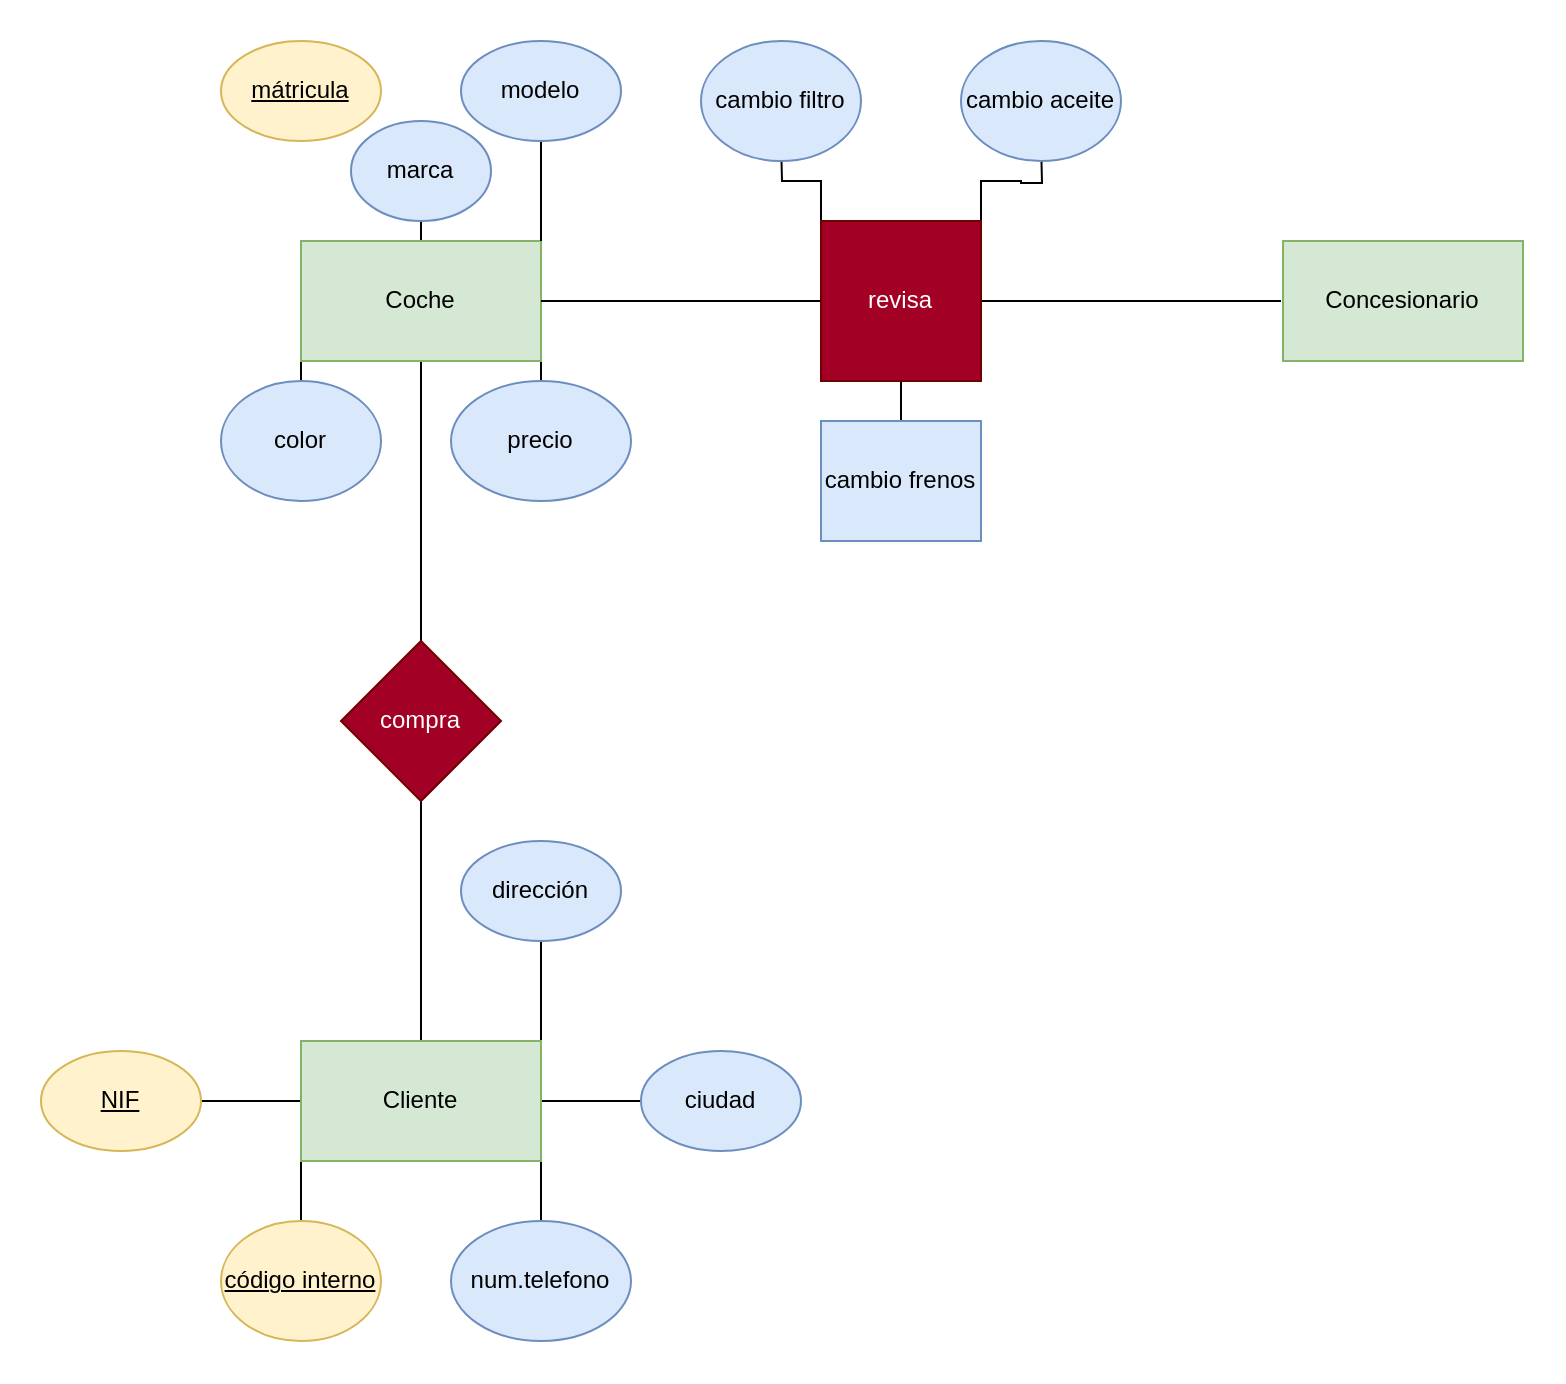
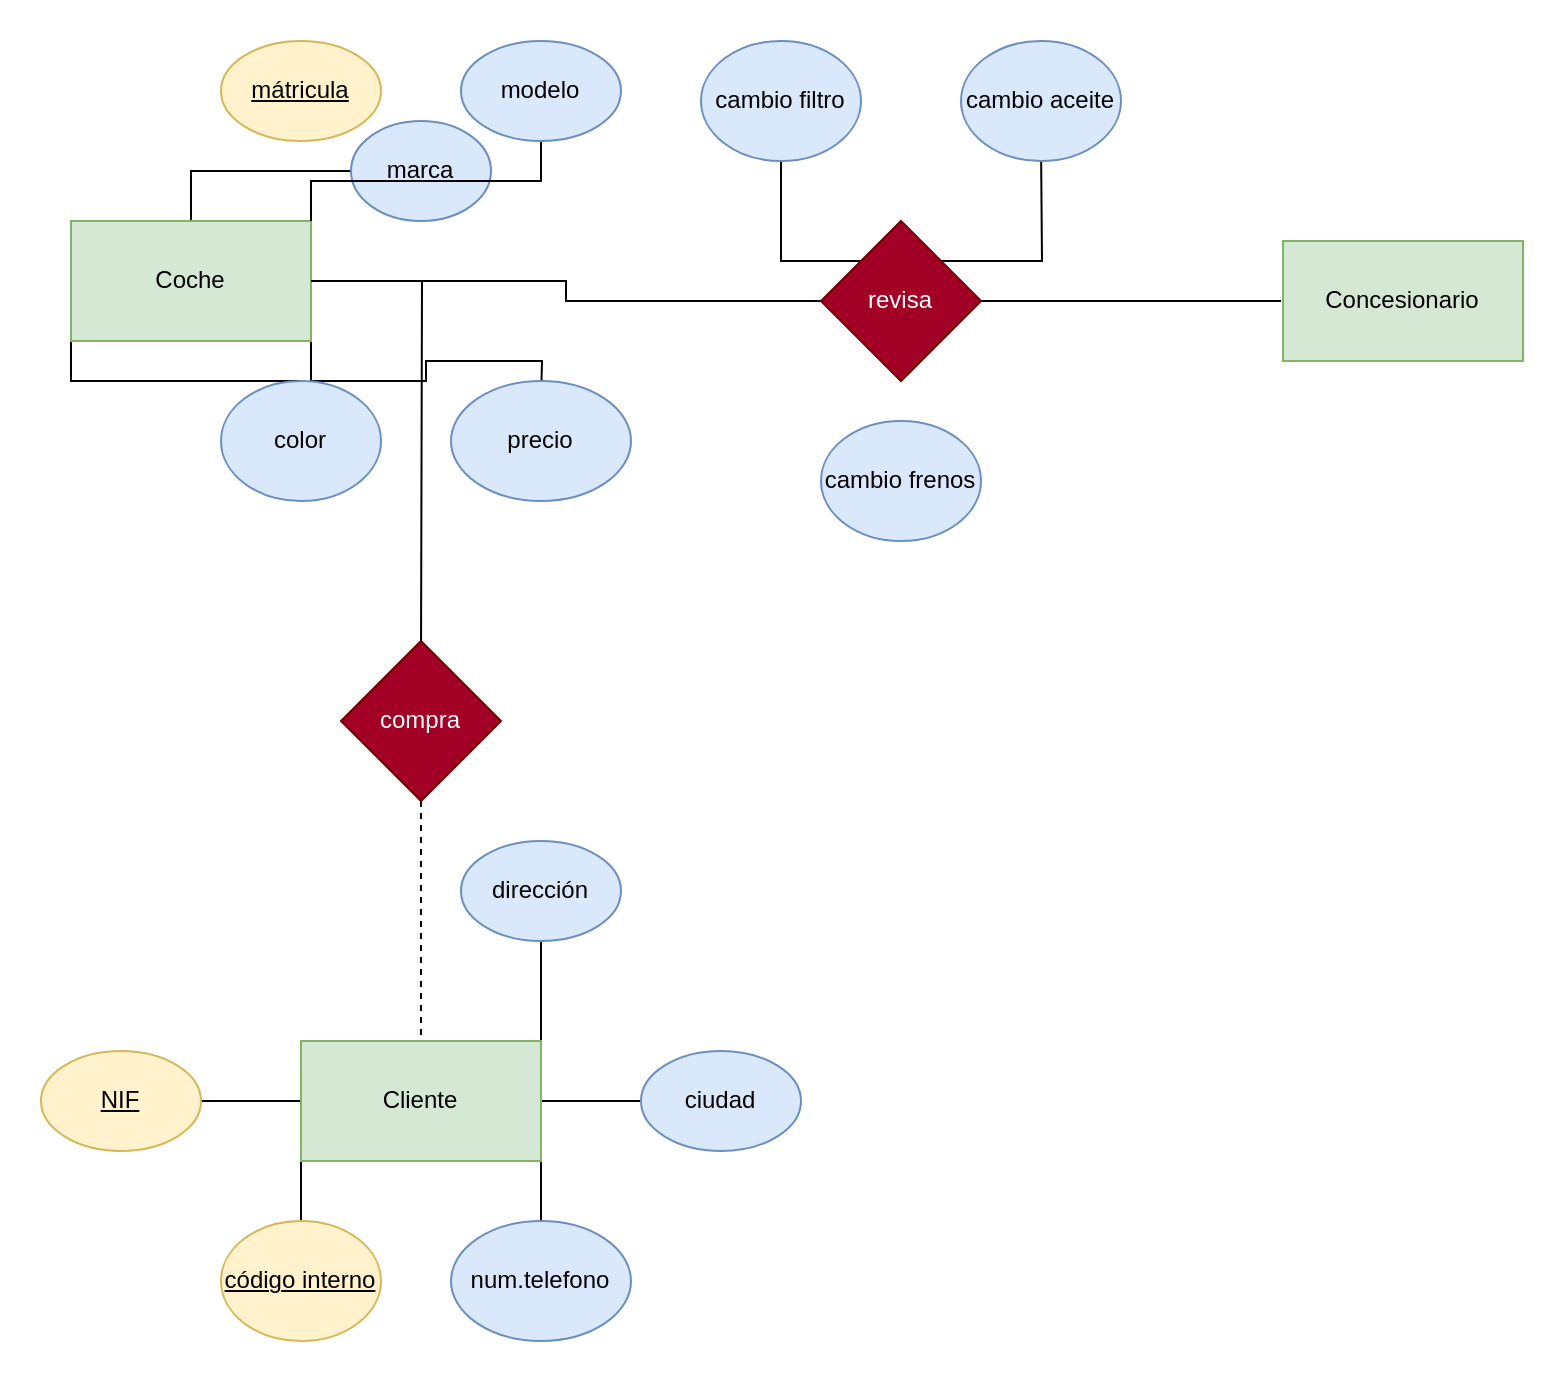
(421, 301) -> (191, 281)
(901, 301) -> (901, 301)
(901, 401) -> none
(901, 481) -> (901, 481)
(421, 922) -> (421, 922)
